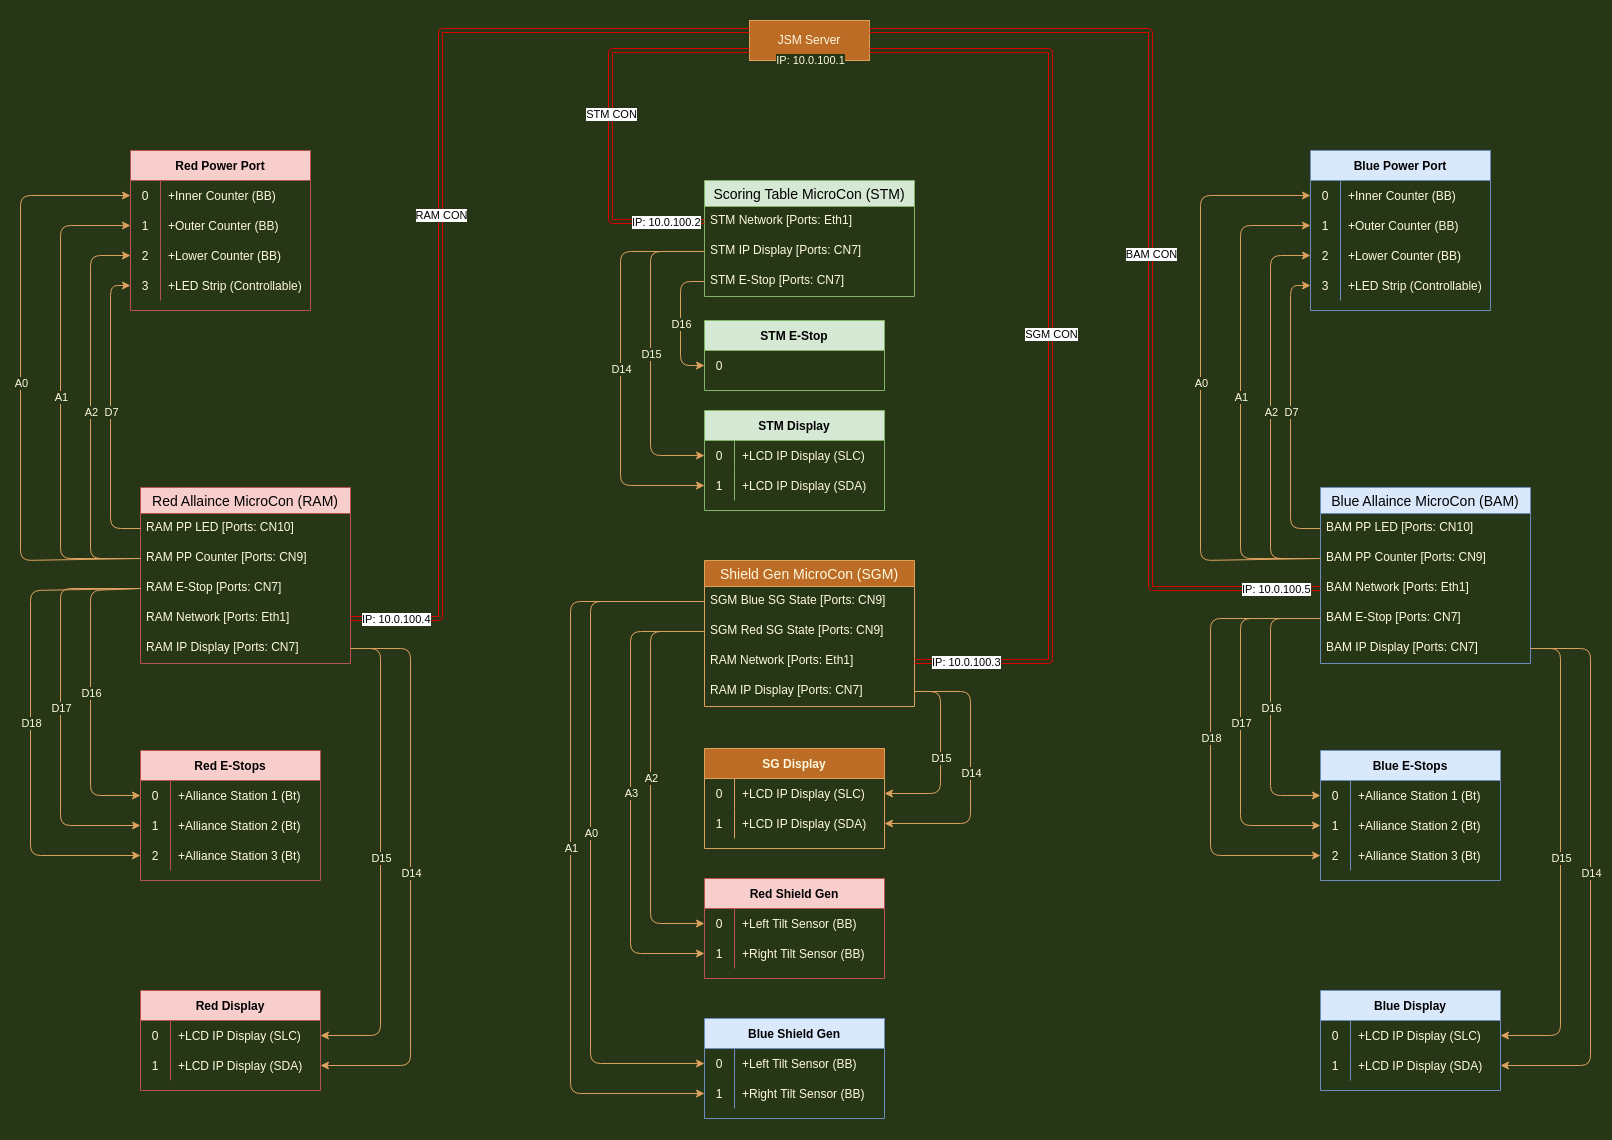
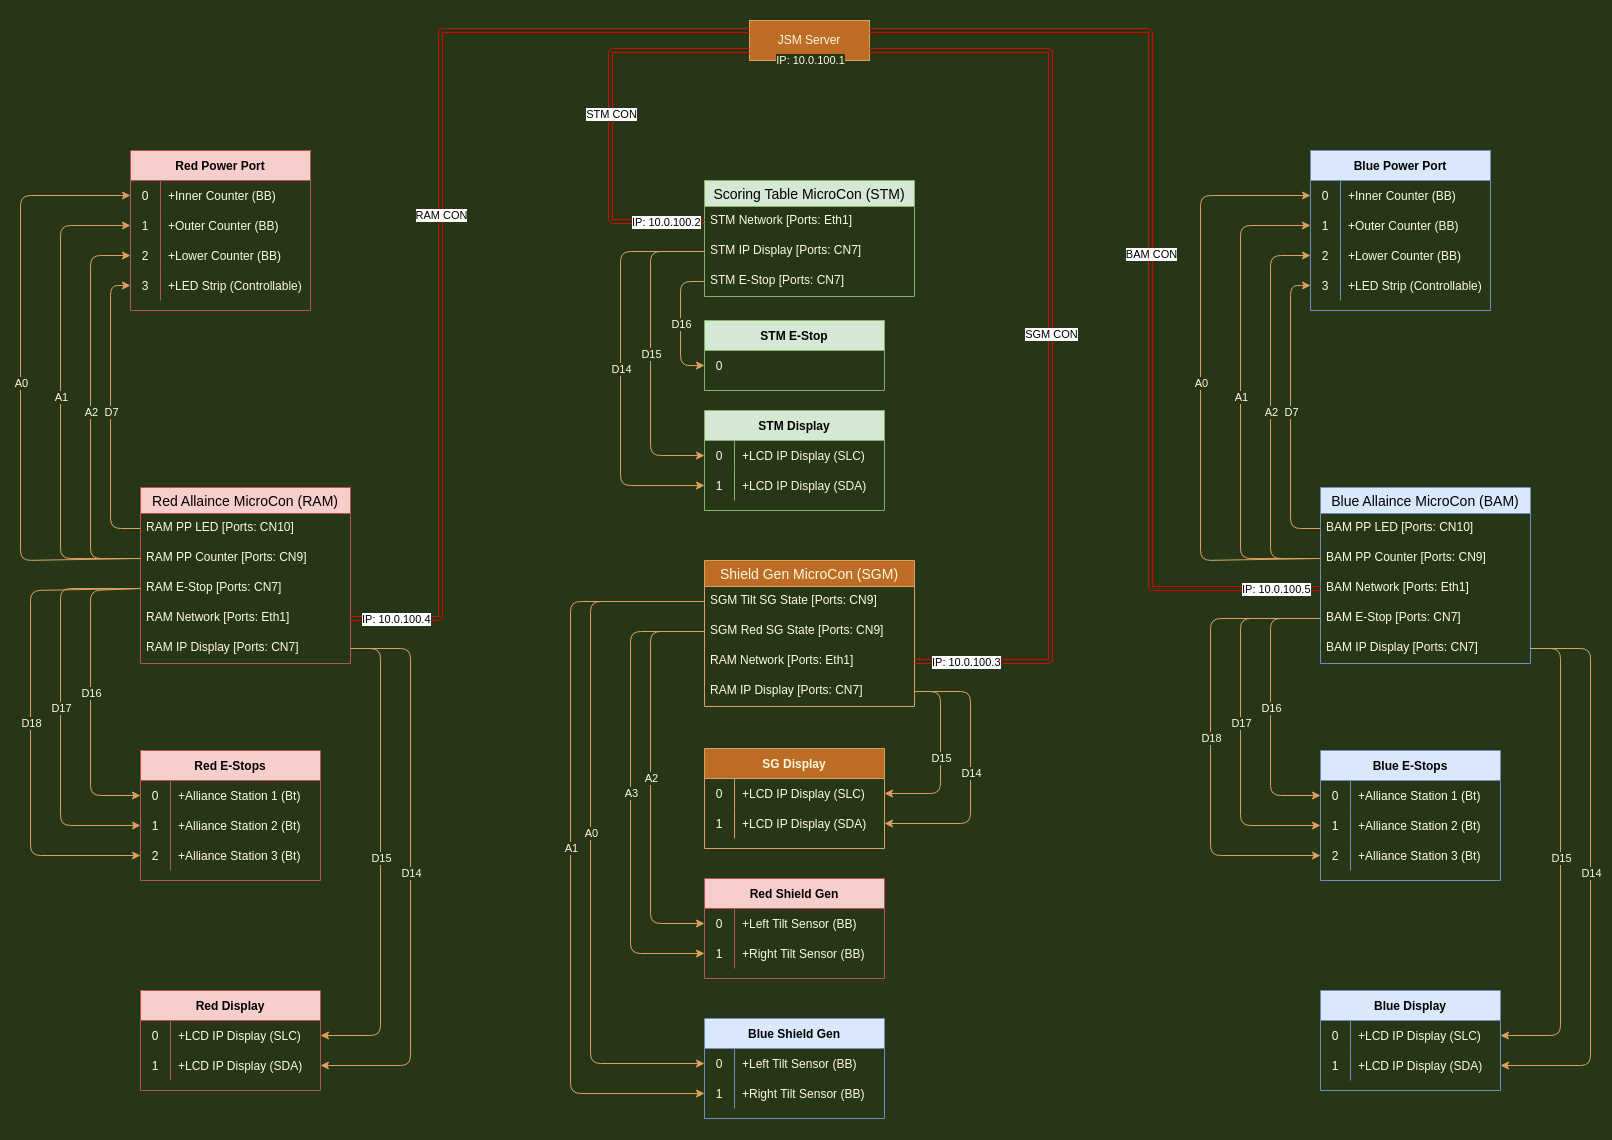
(800, 600) -> (798, 600)
